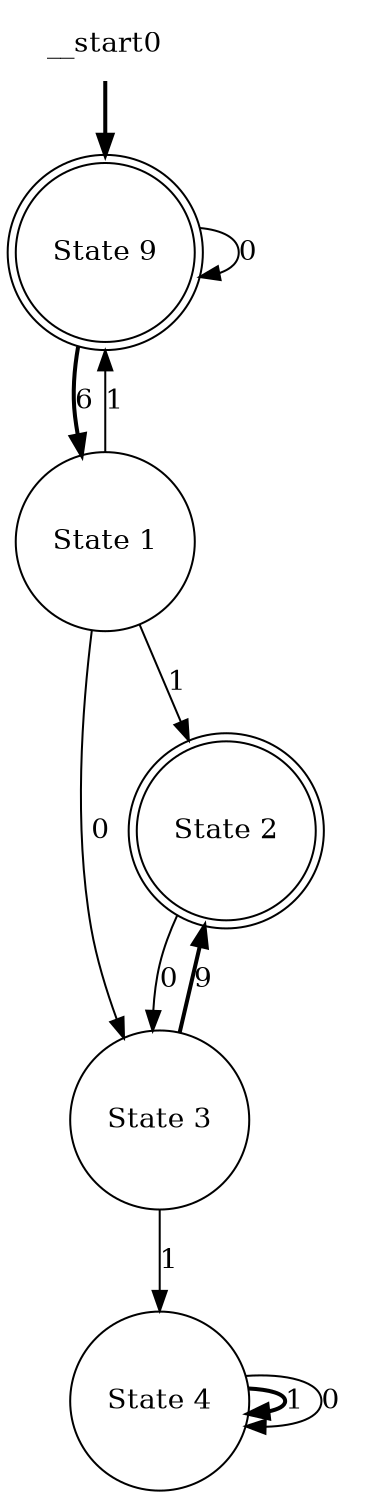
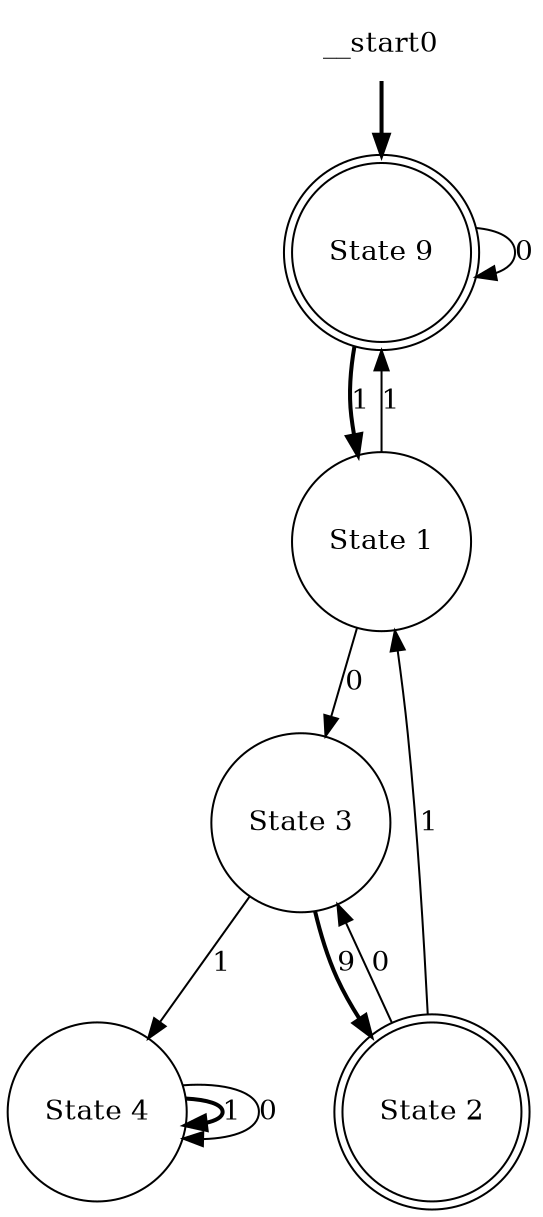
(85, 401) -> (361, 401)
(160, 673) -> (416, 832)
